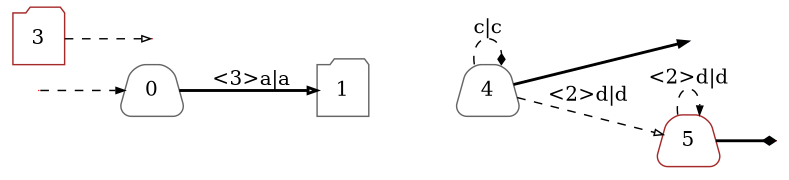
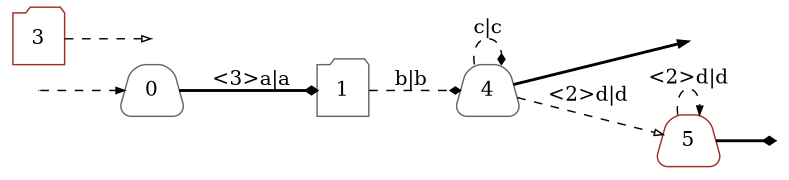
(244, 90) -> (244, 90)
none -> (410, 90)
